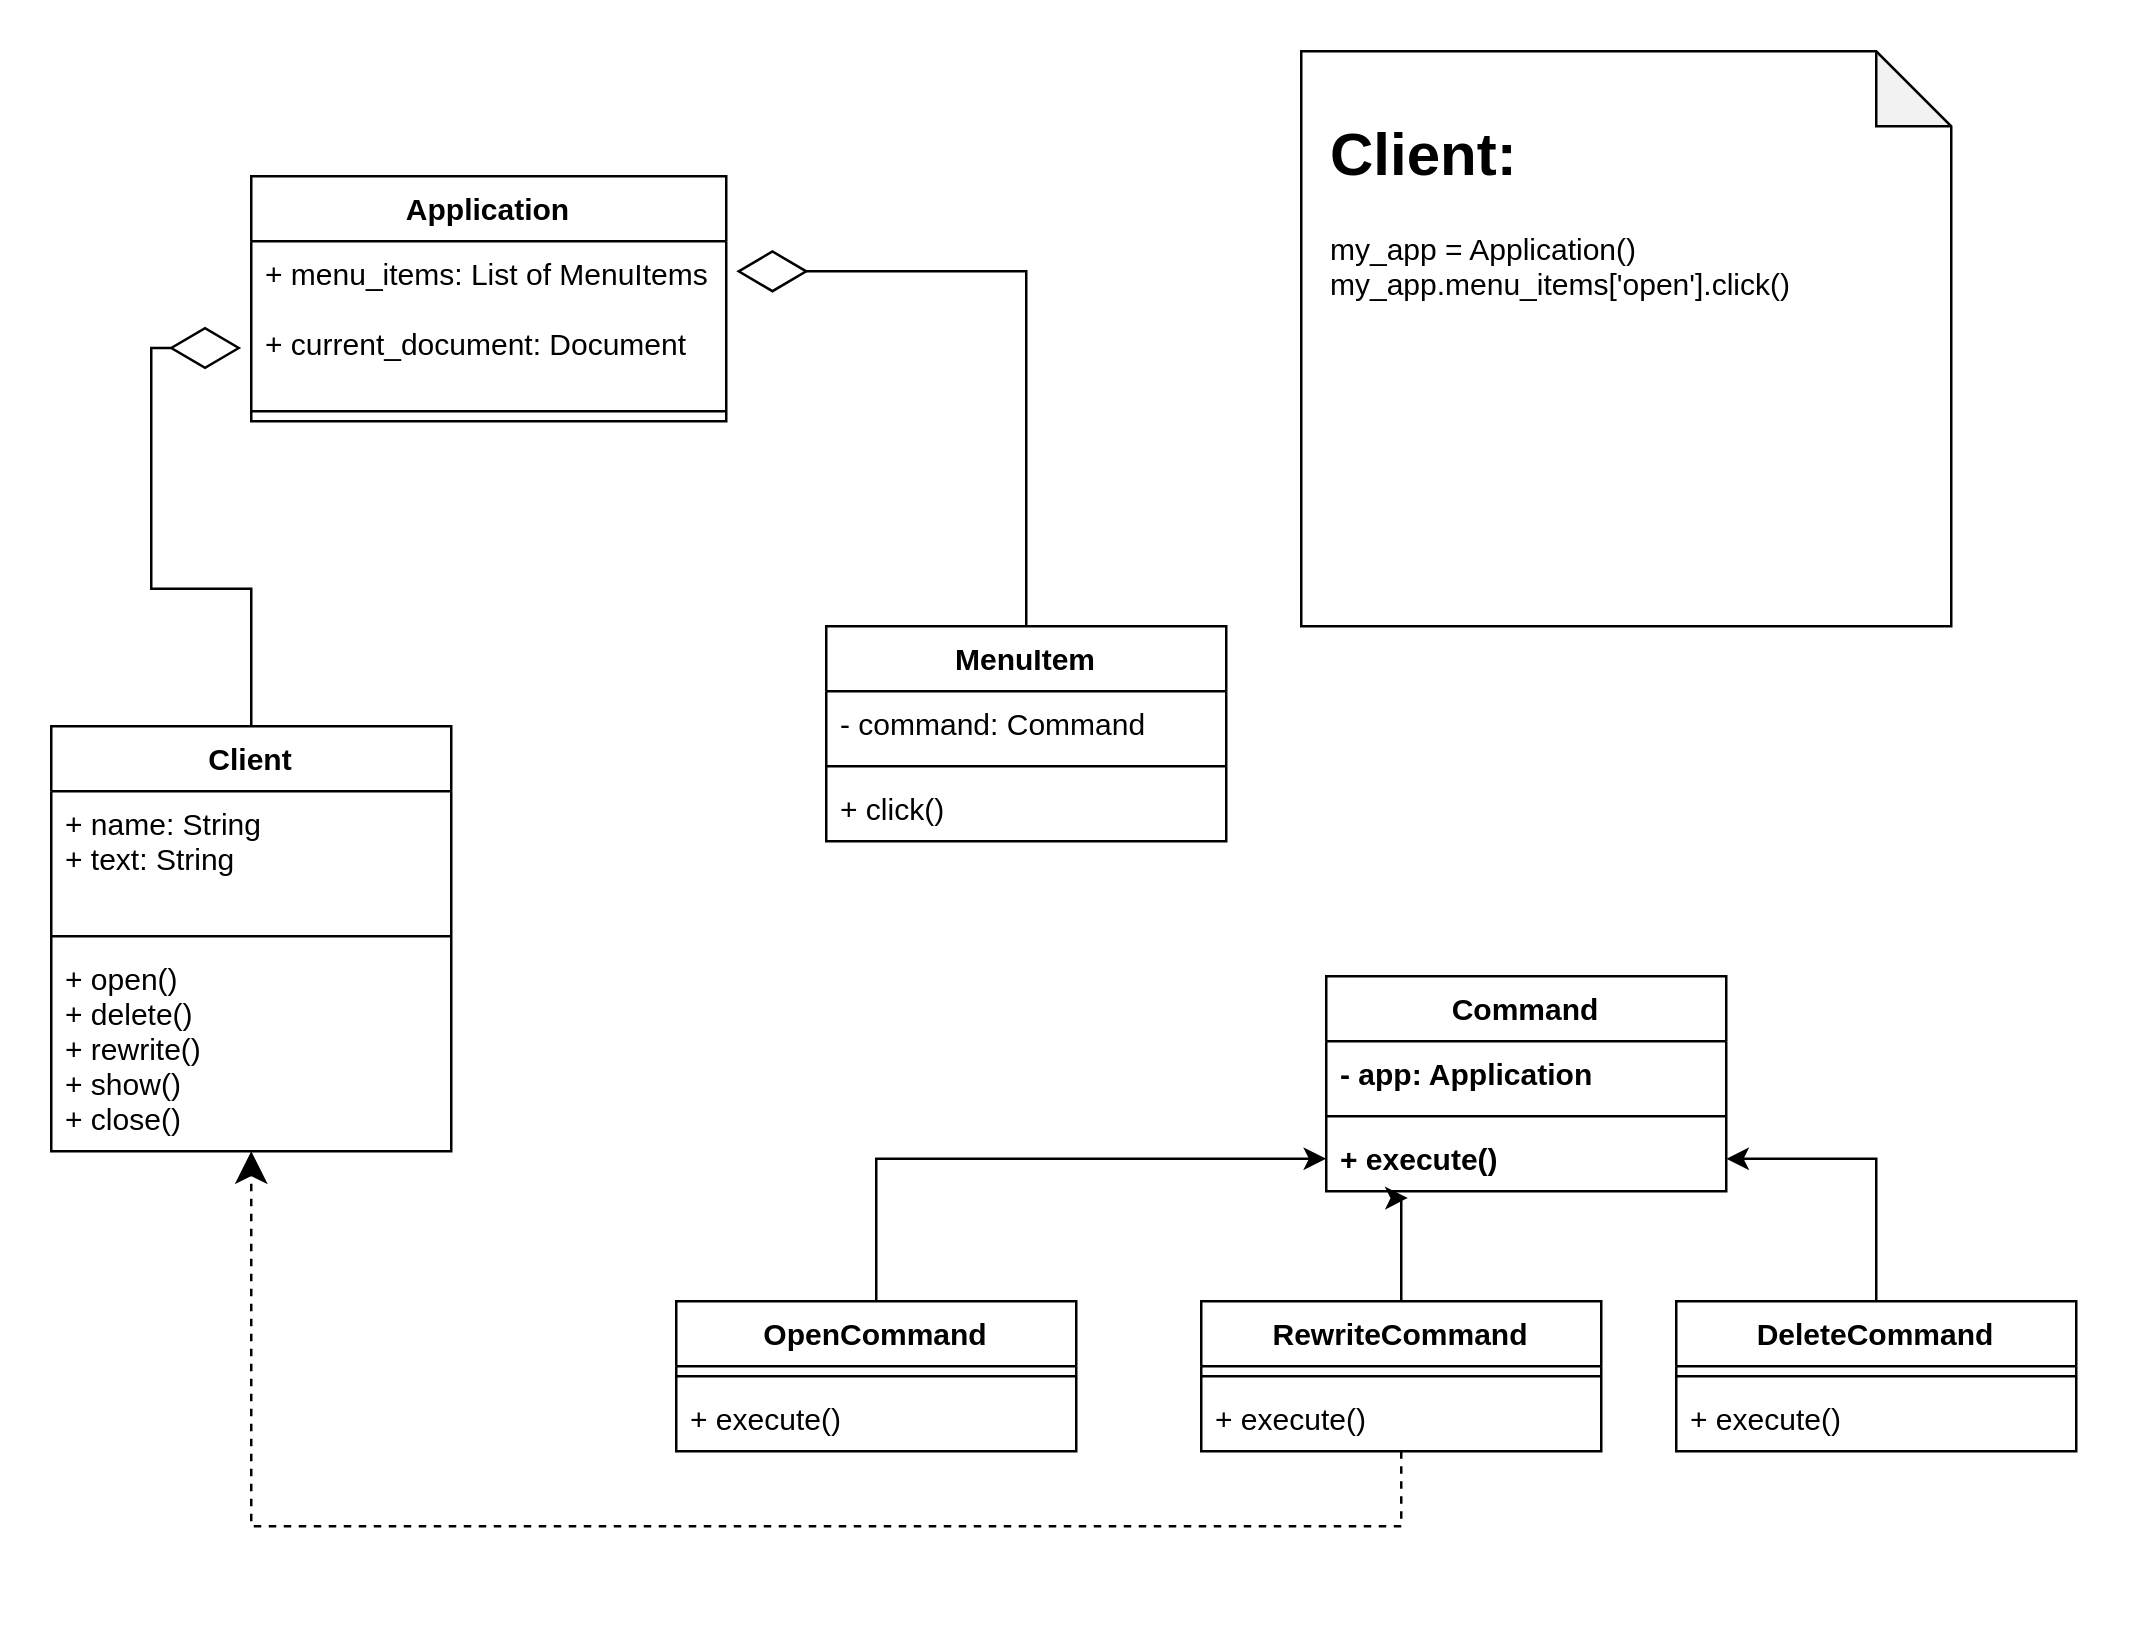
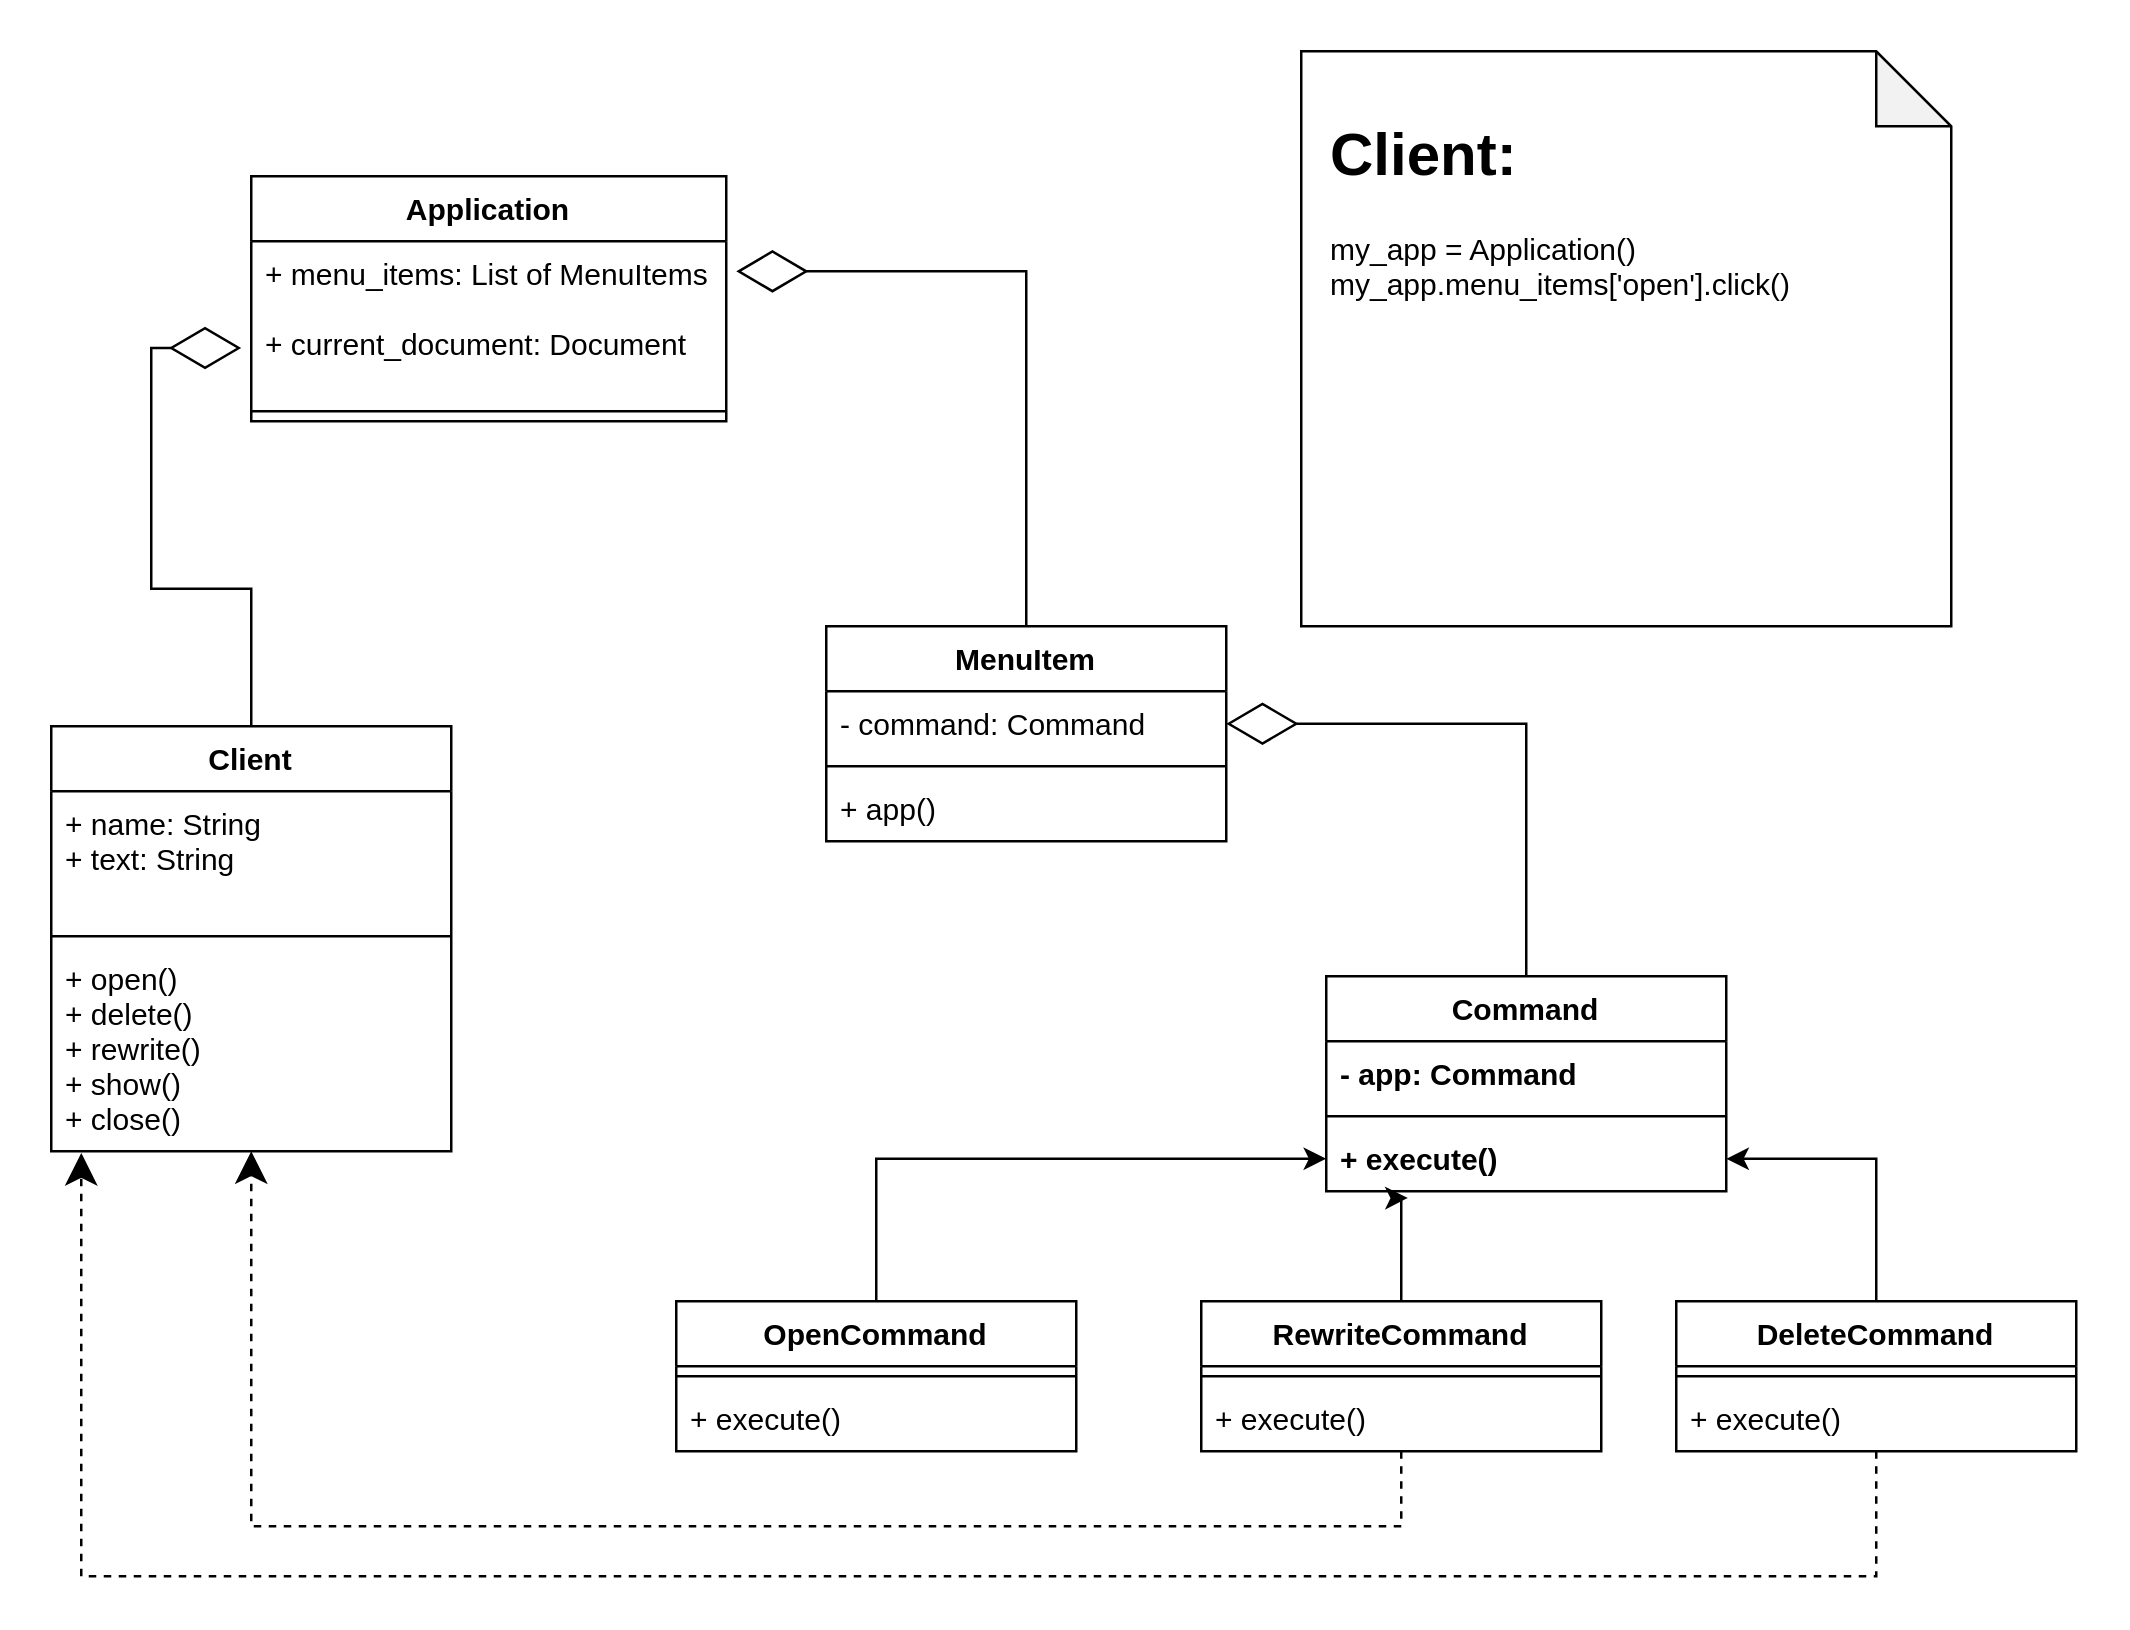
none -> (1526, 735)
(904, 810) -> (895, 810)
(1468, 1075) -> (1446, 1075)
none -> (839, 1576)
